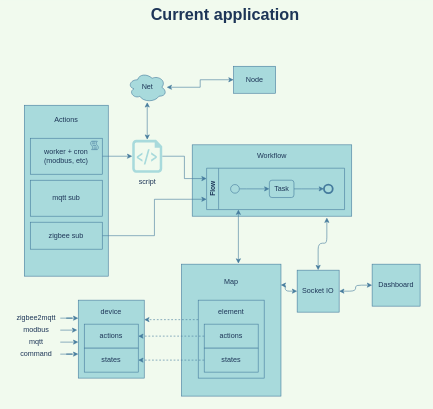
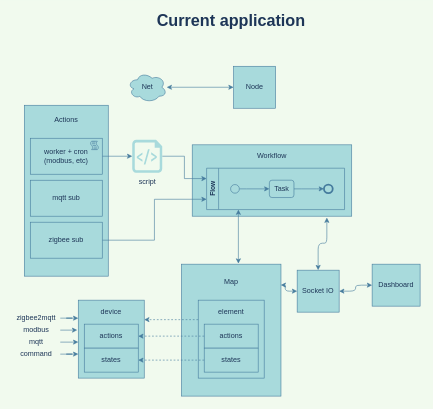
(225, 15) -> (231, 21)
(255, 80) -> (255, 87)
(147, 135) -> none
(66, 236) -> (66, 240)
